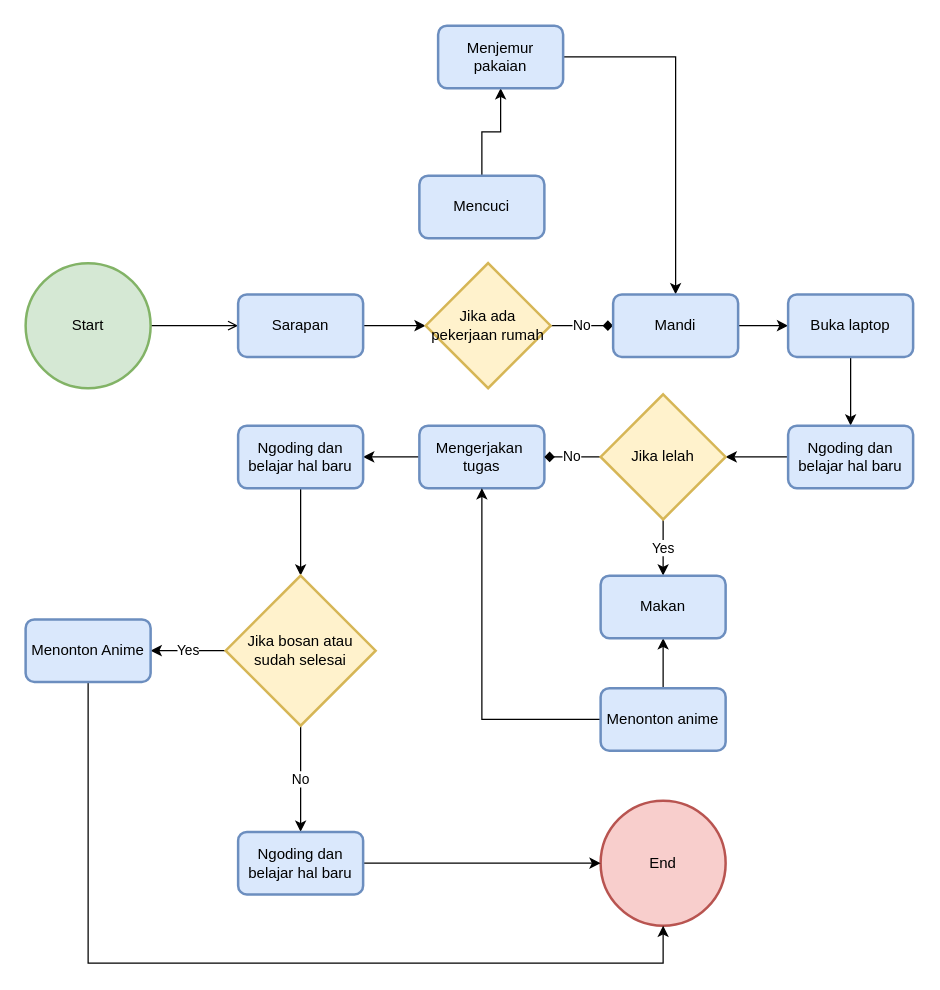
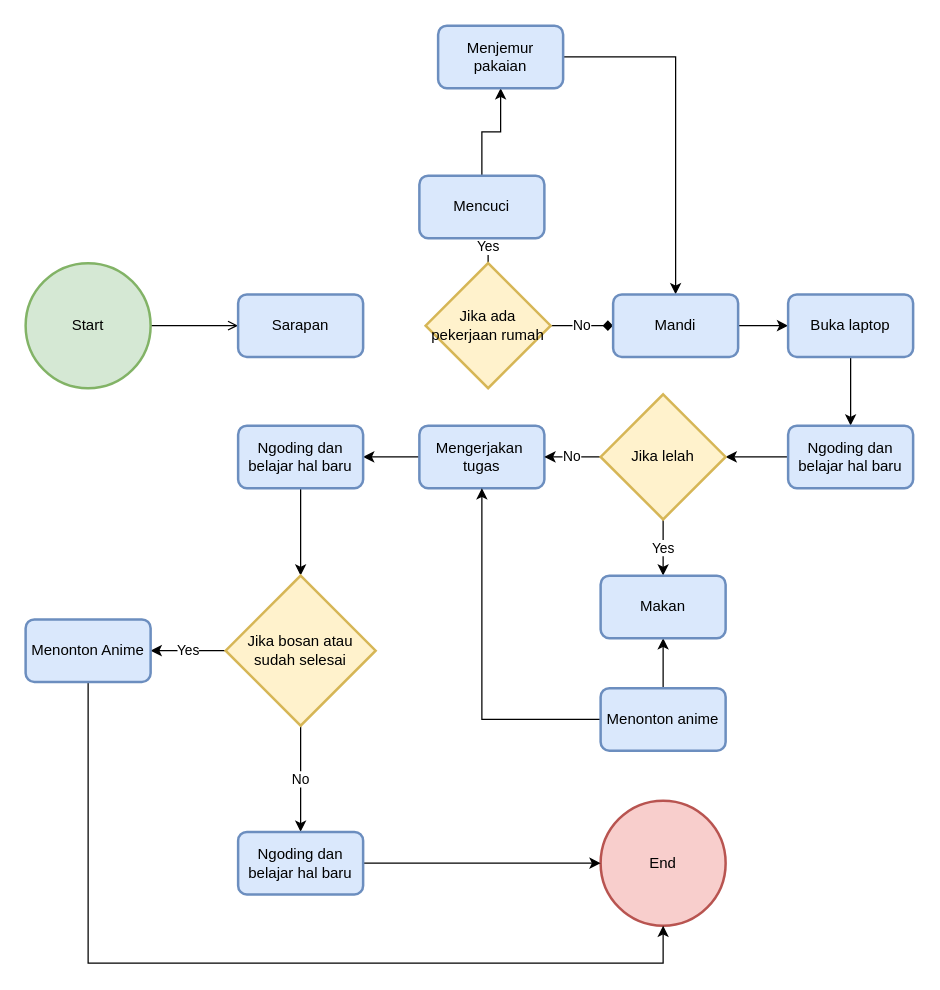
none -> (488, 252)
(390, 326) -> none
(555, 457) -> (554, 457)
